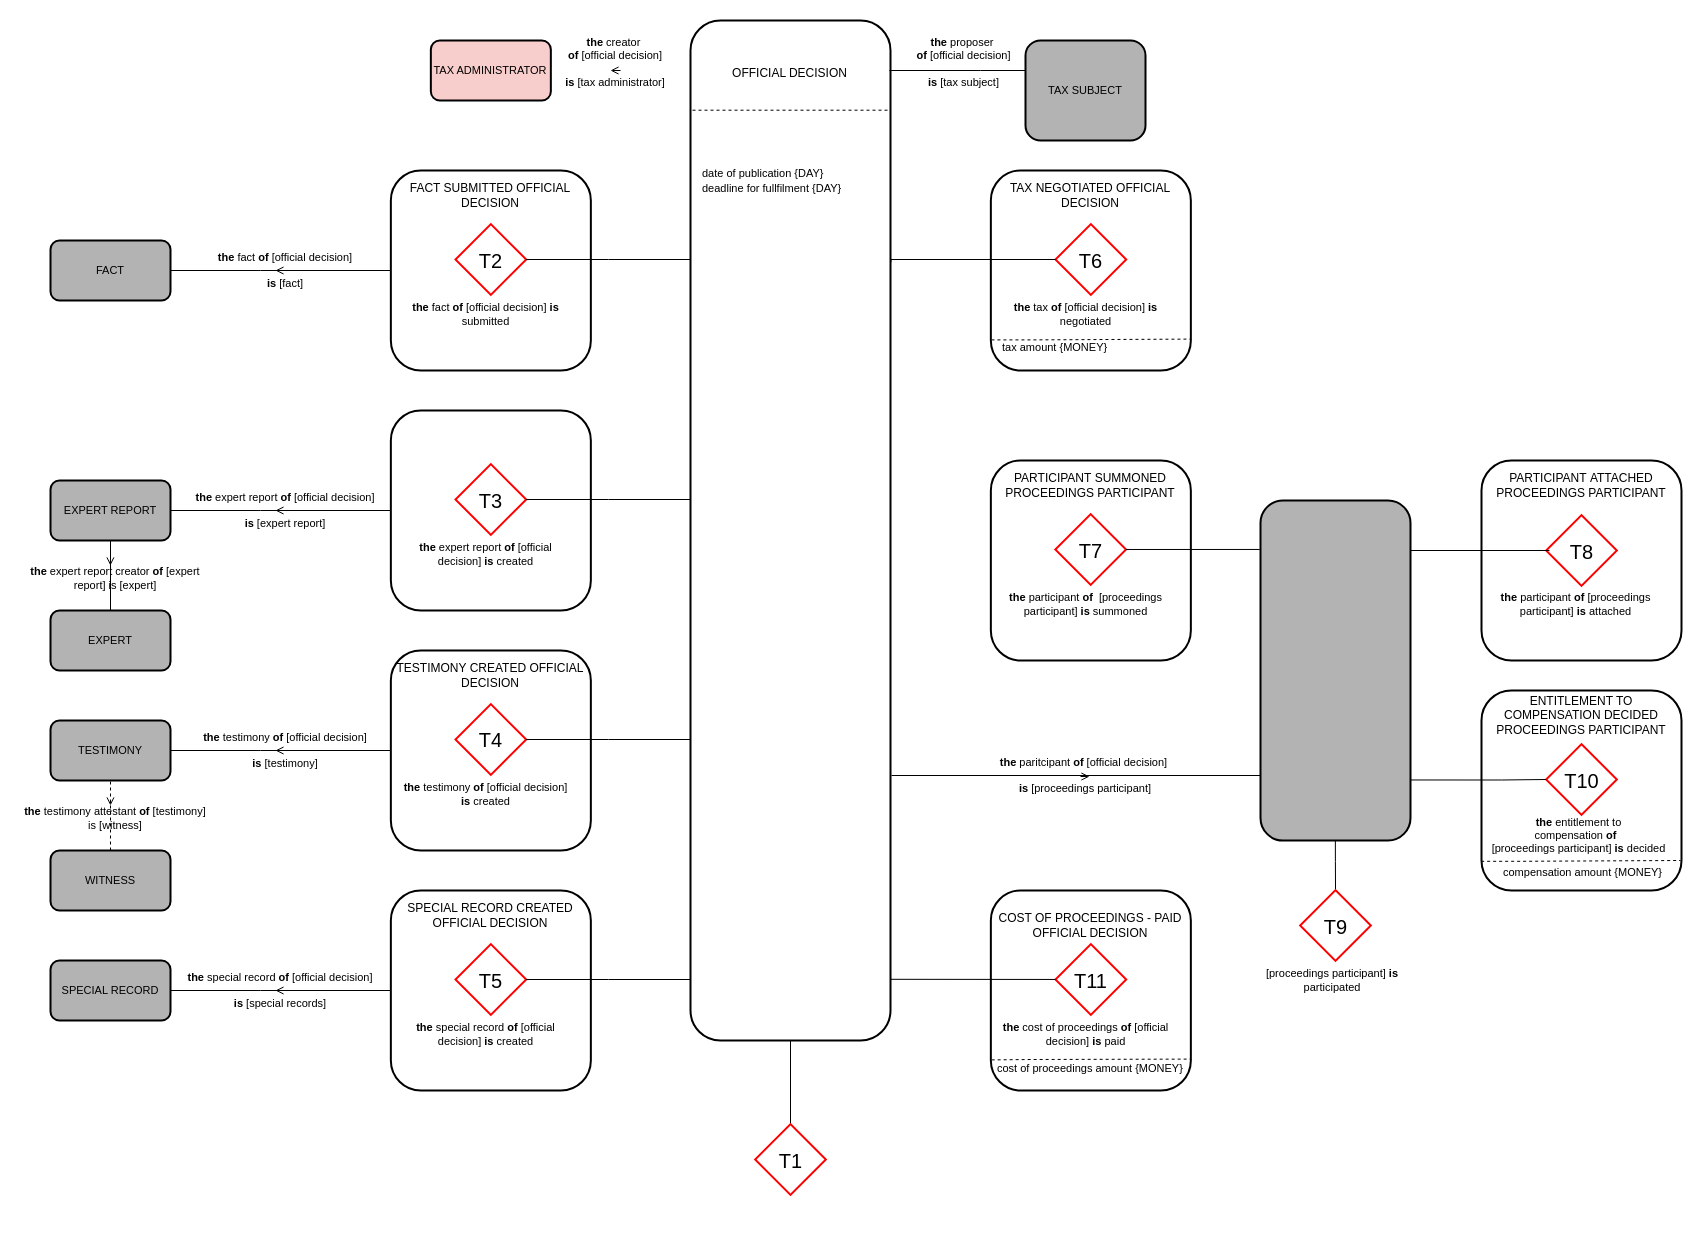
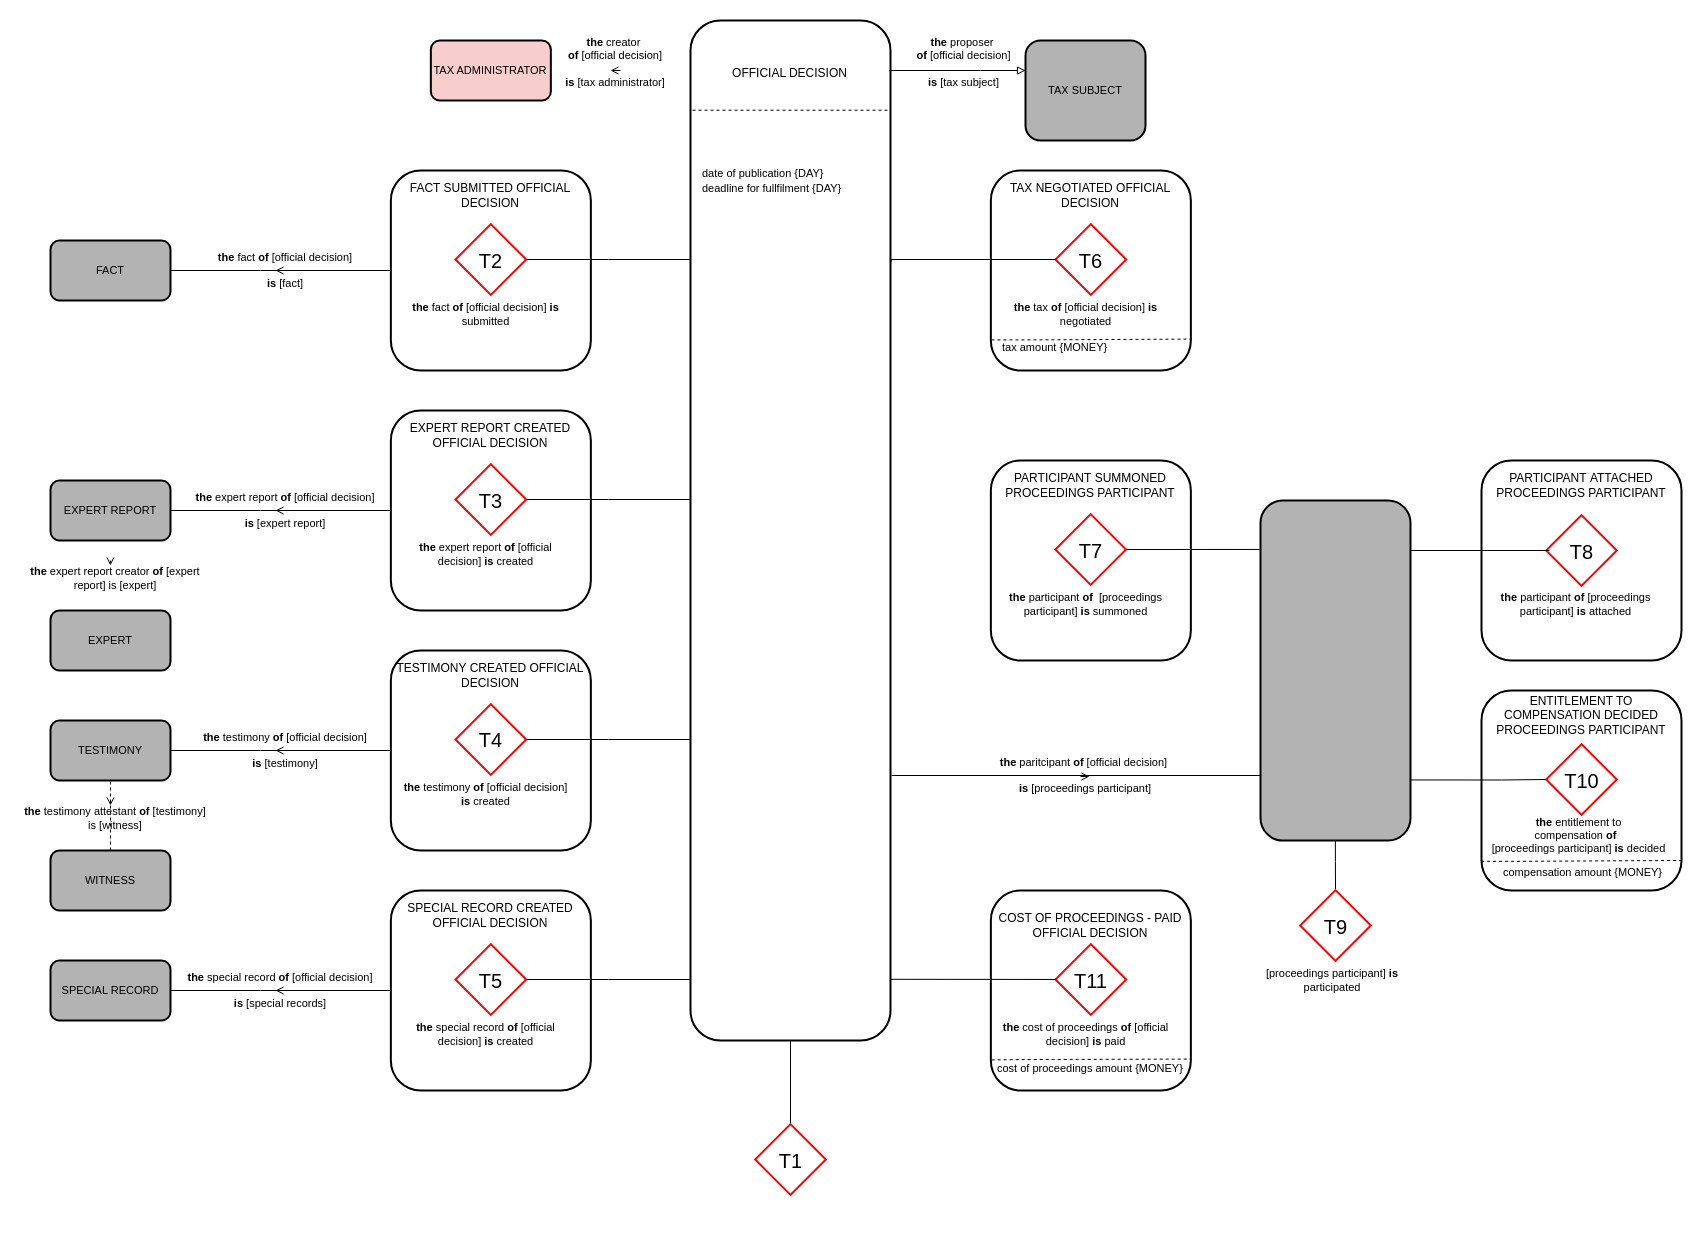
(1020, 71) -> (1016, 71)
none -> (491, 436)
(111, 576) -> none
